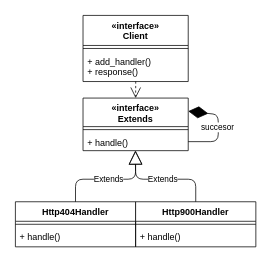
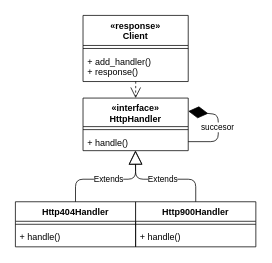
(135, 26) -> (135, 26)
(135, 108) -> (135, 108)
